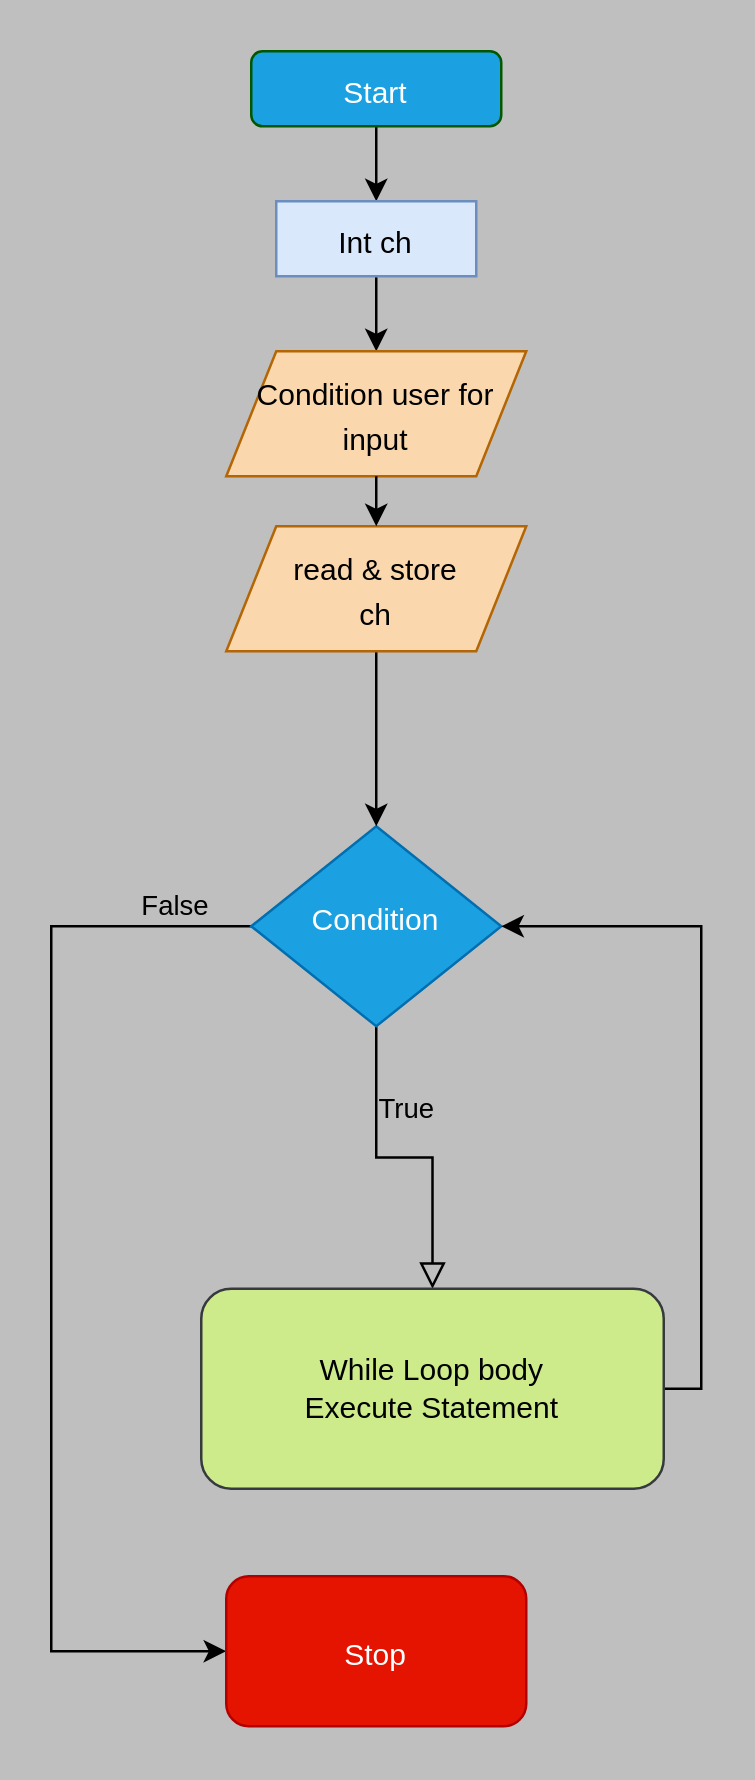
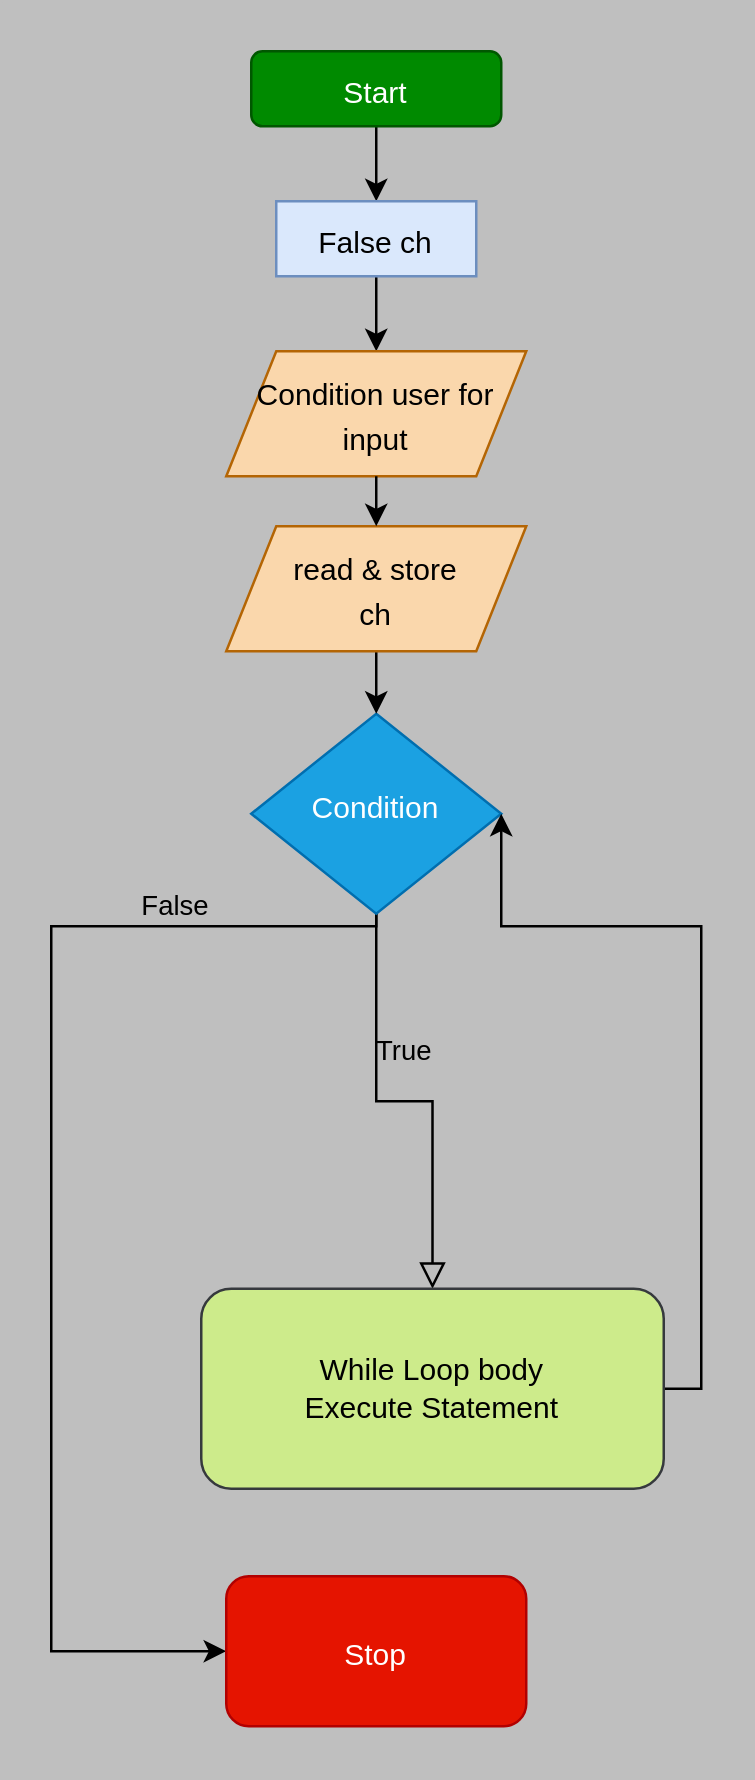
(376, 89) -> (376, 89)
(376, 239) -> (376, 239)
(376, 926) -> (376, 814)
